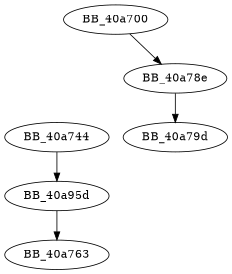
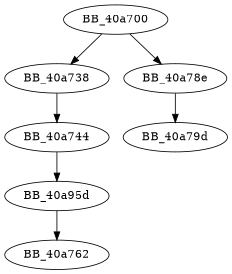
none -> (57, 78)
(57, 255) -> (57, 255)
